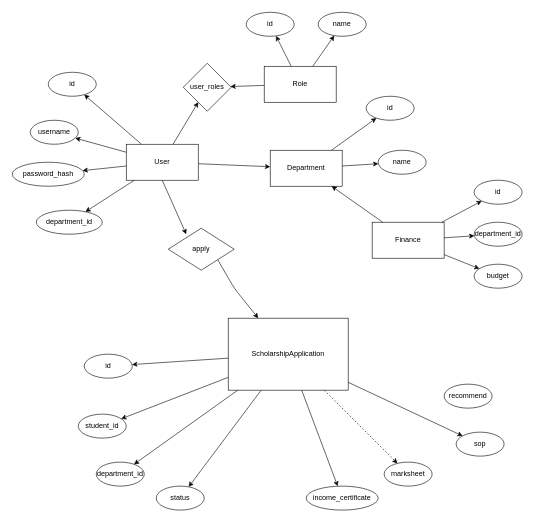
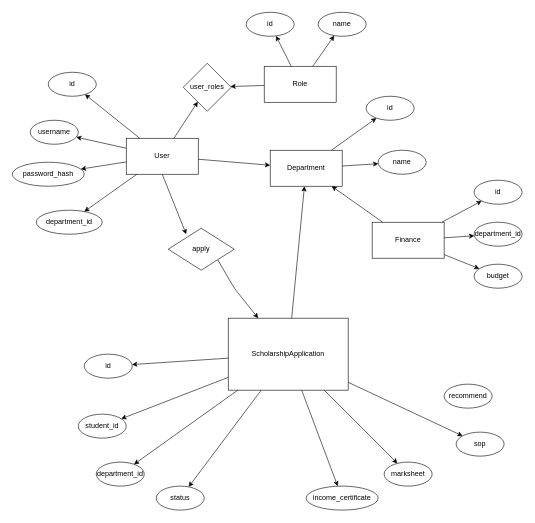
(162, 162) -> (162, 156)
none -> (298, 250)
(359, 425) -> (359, 425)
